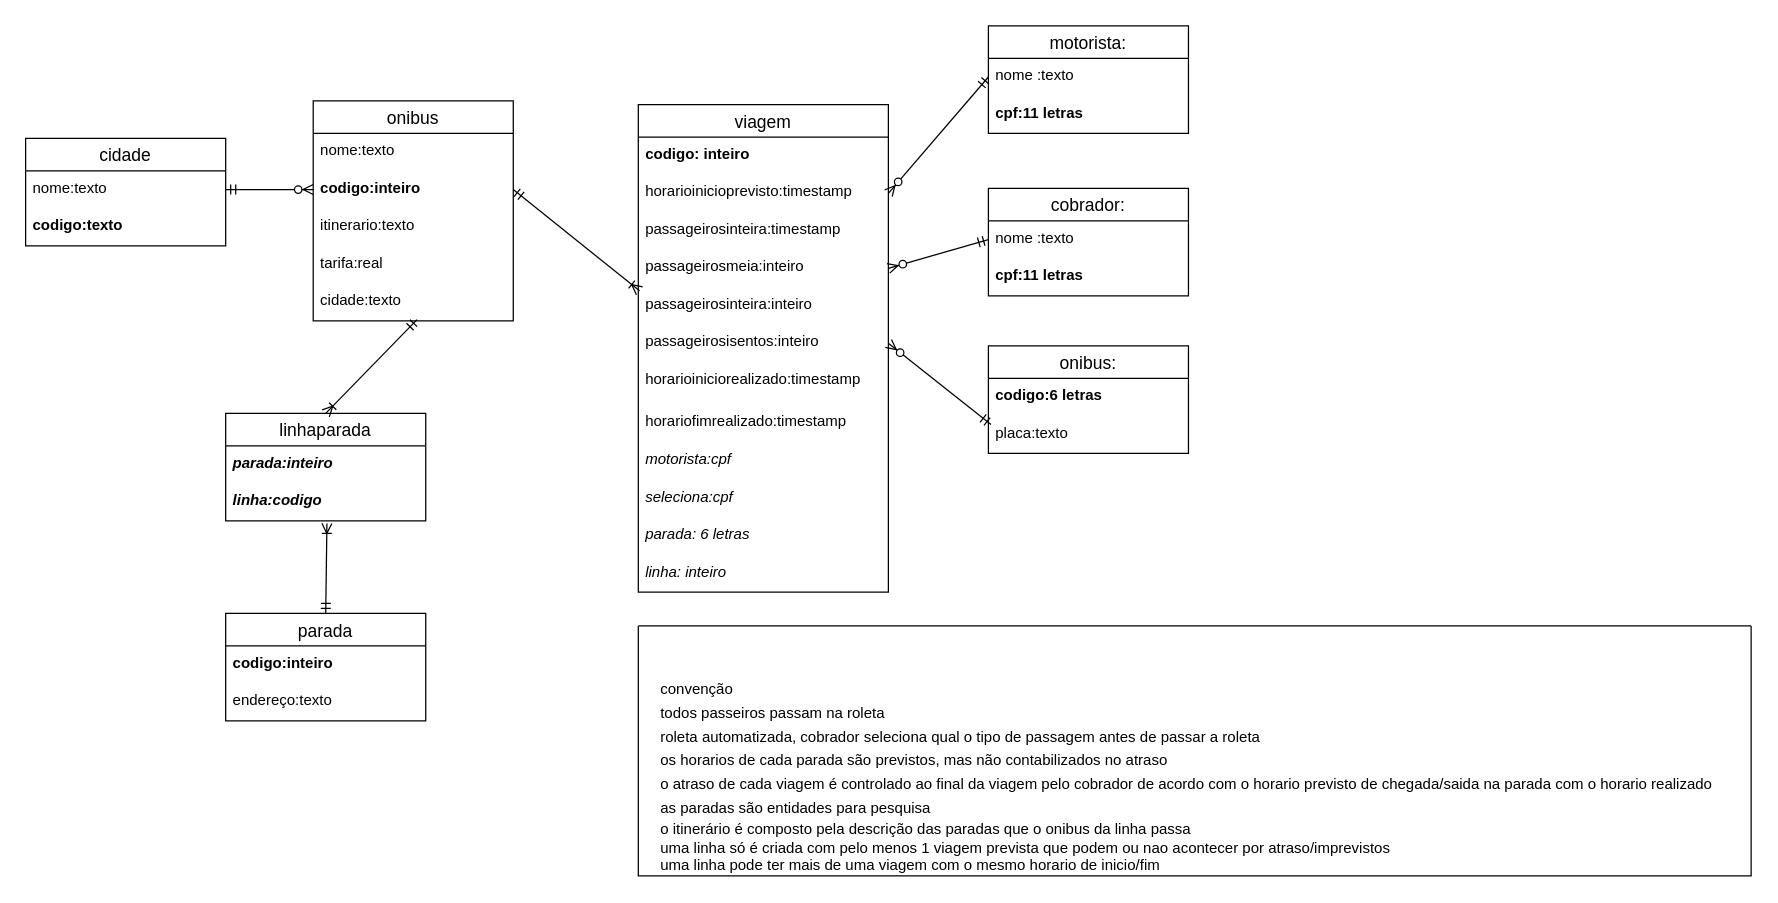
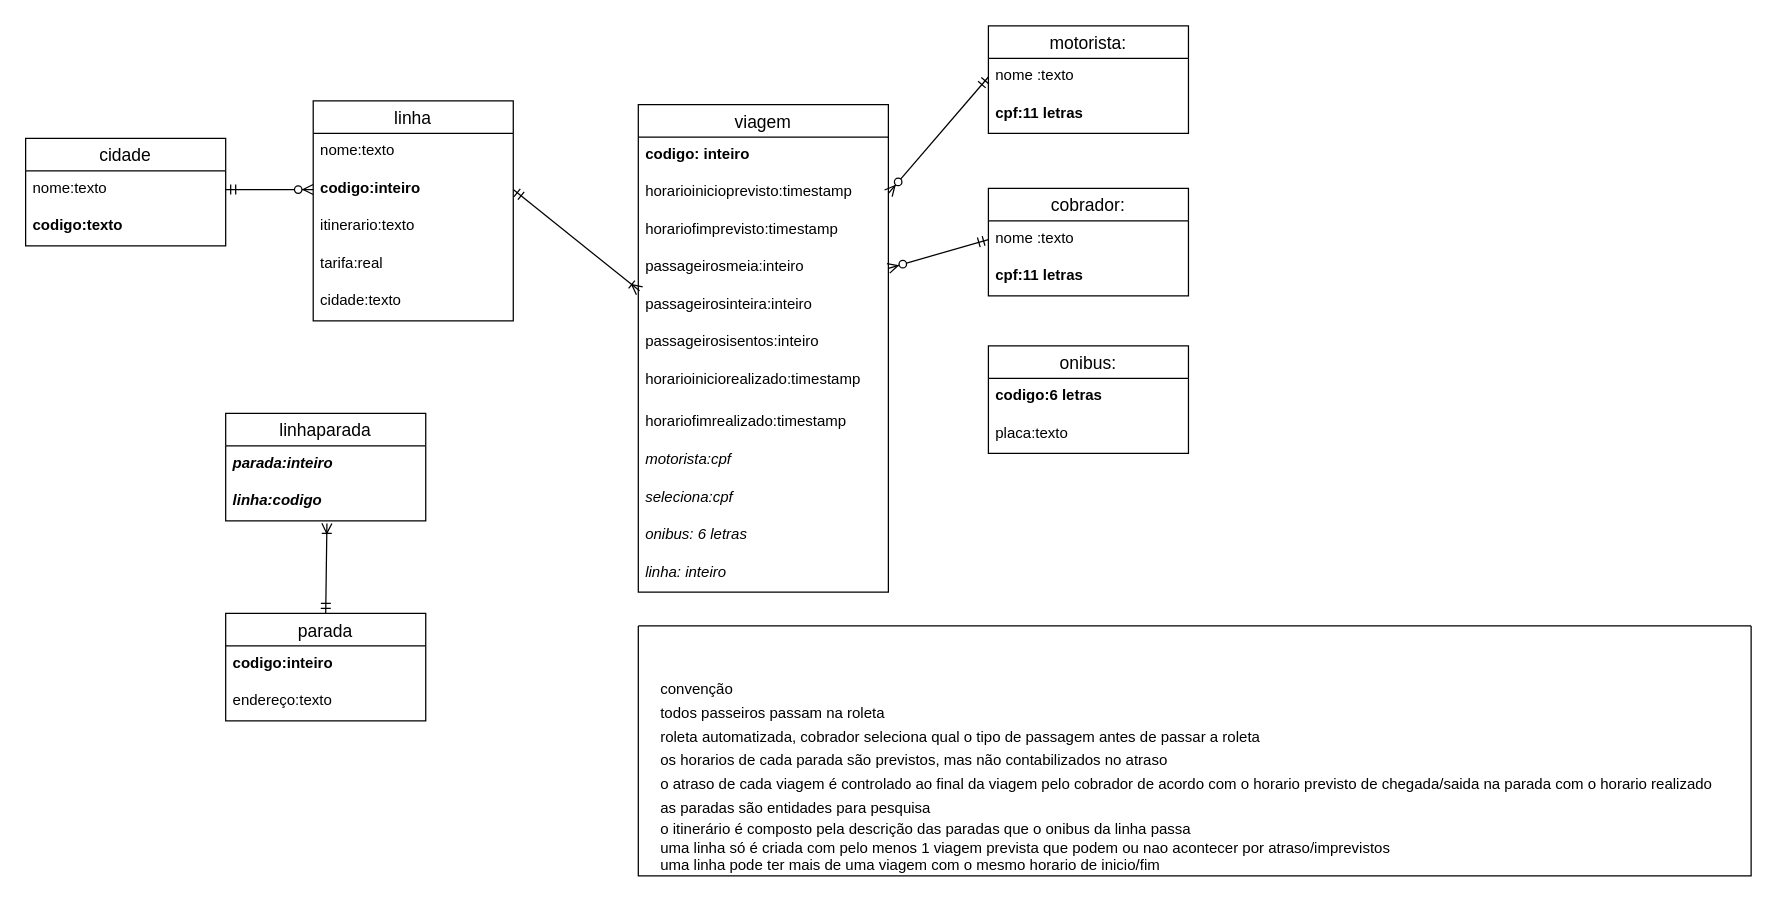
(413, 118) -> (413, 118)
(753, 229) -> (753, 229)
(369, 368) -> none
(940, 384) -> none
(704, 534) -> (702, 534)
